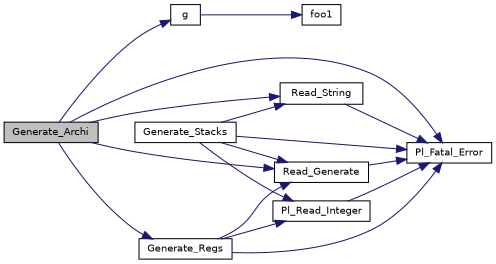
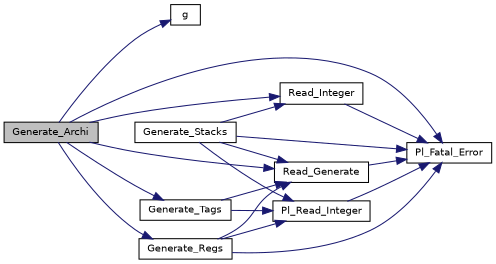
(321, 15) -> none
(321, 94) -> (321, 94)
none -> (186, 210)
